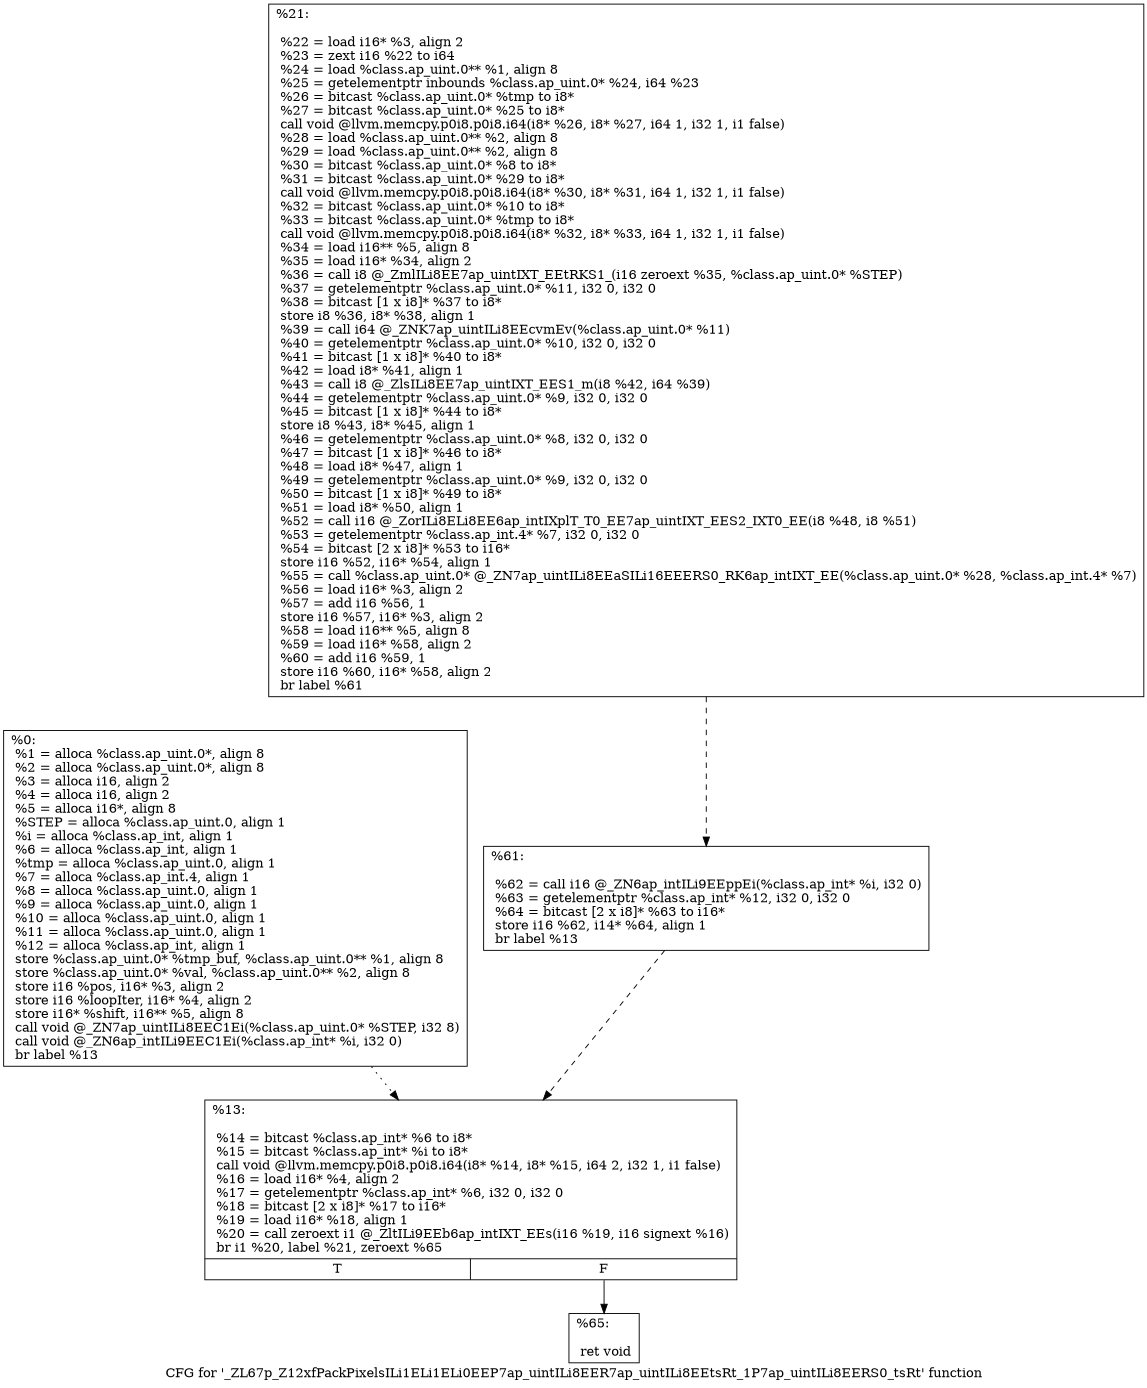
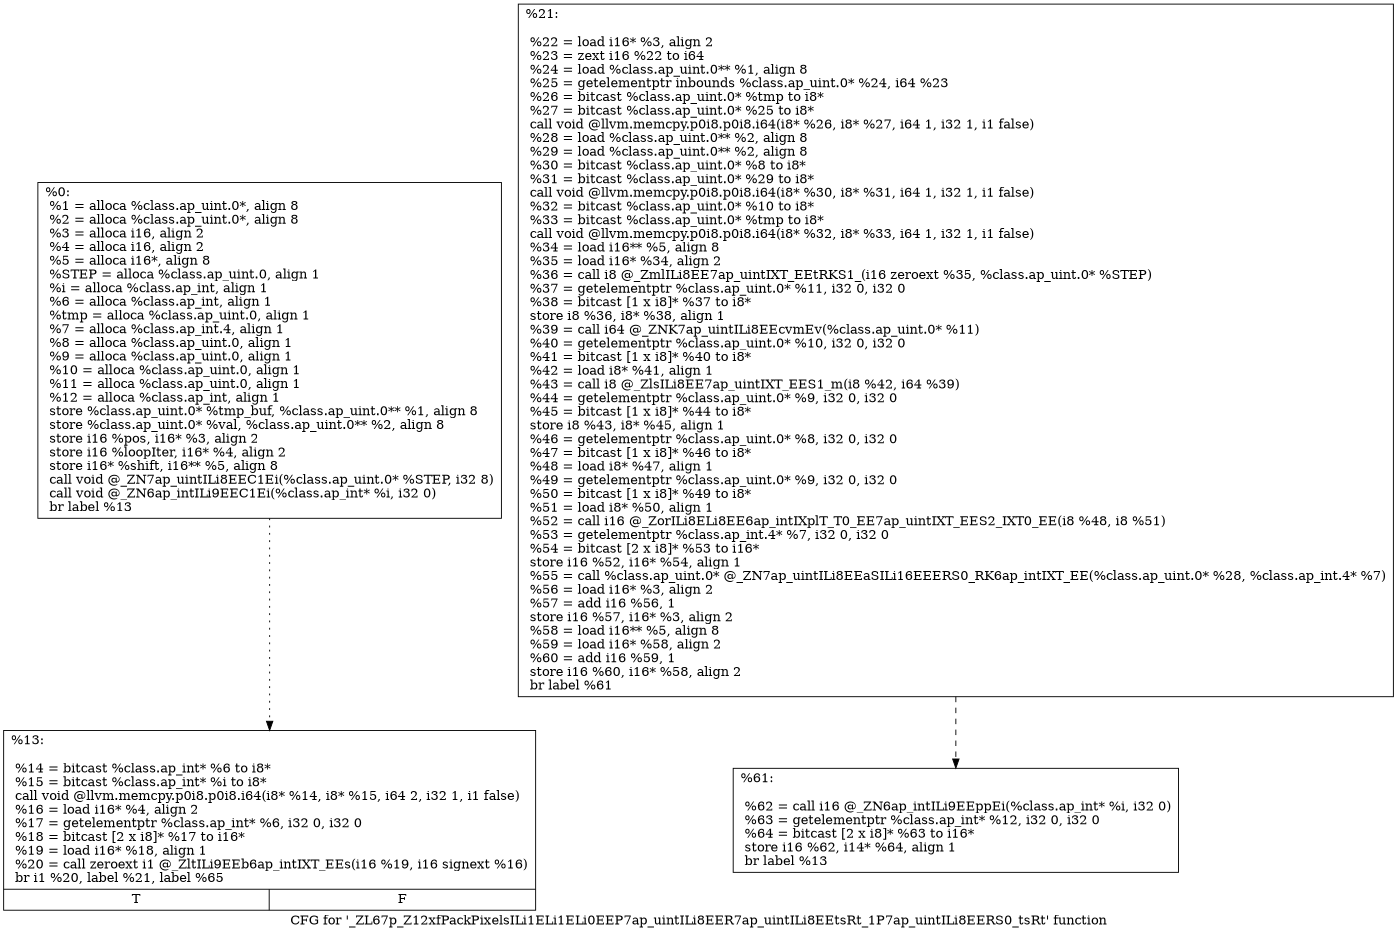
(607, 1022) -> none
(328, 1248) -> (118, 878)
(604, 1338) -> none
